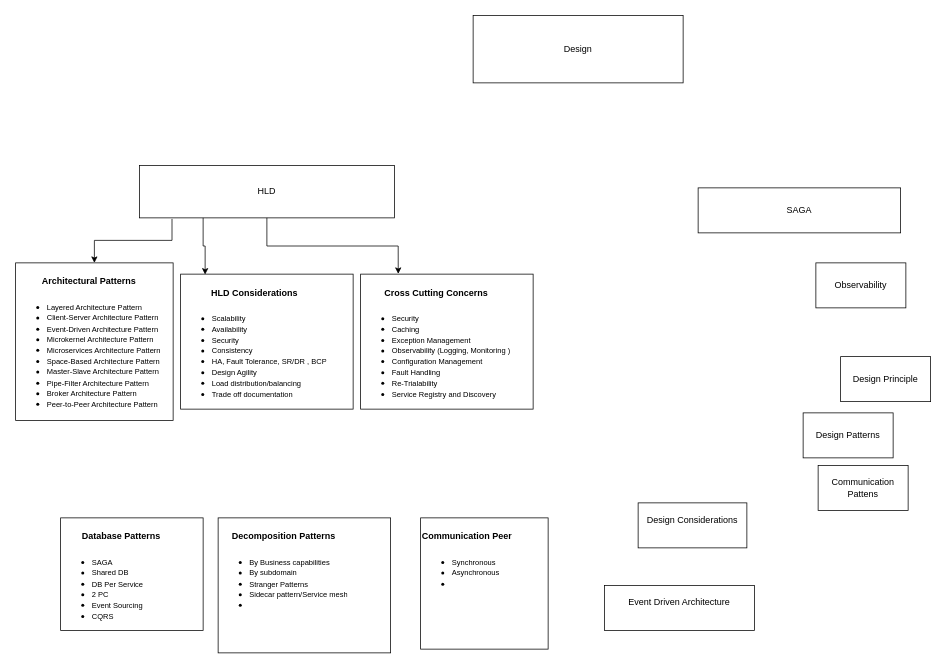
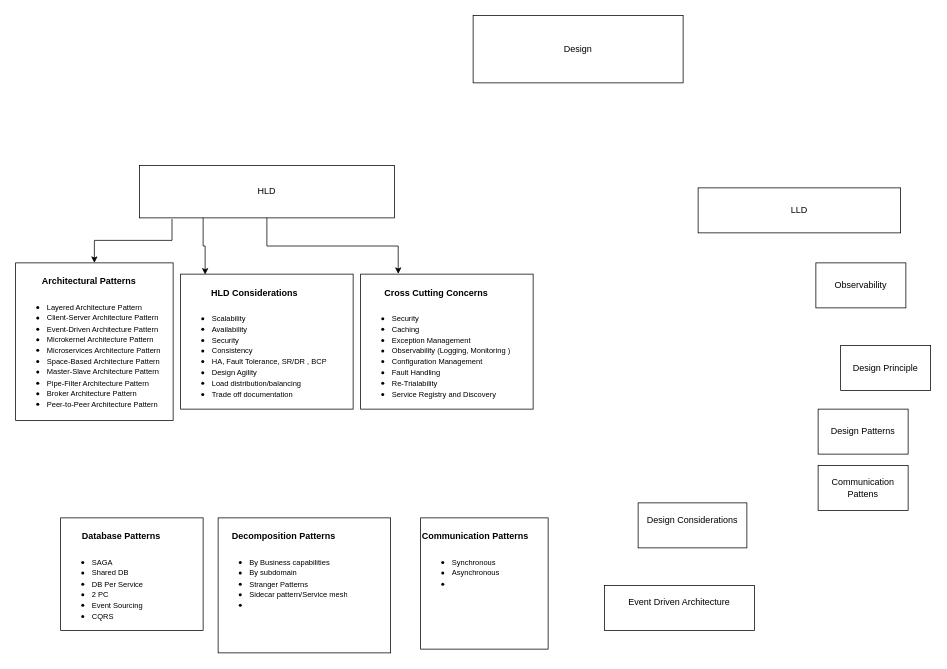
(799, 210) -> (799, 210)
(885, 379) -> (885, 368)
(848, 435) -> (863, 432)
(464, 539) -> (474, 539)
